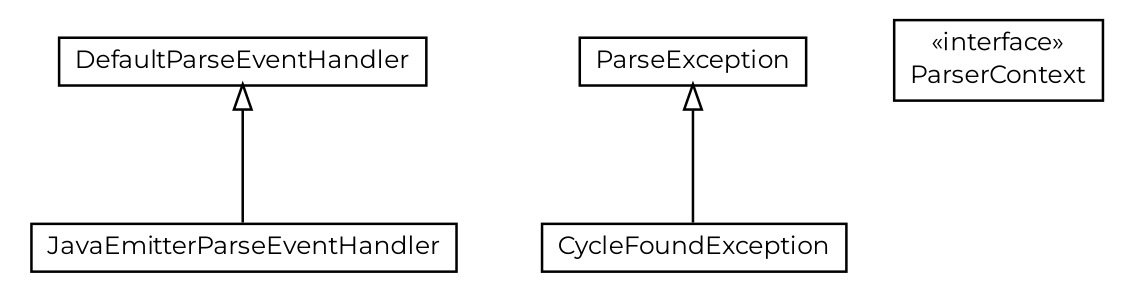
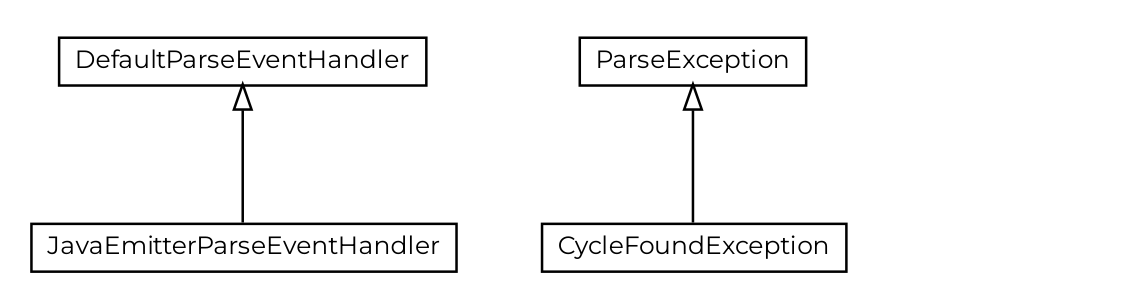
(997, 60) -> none
